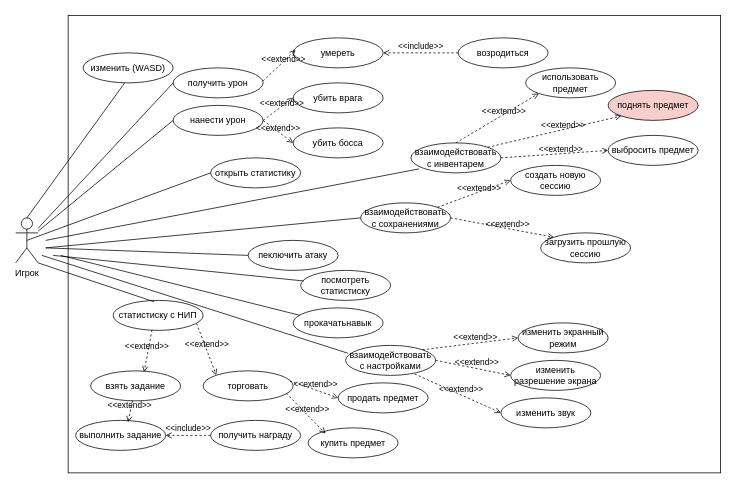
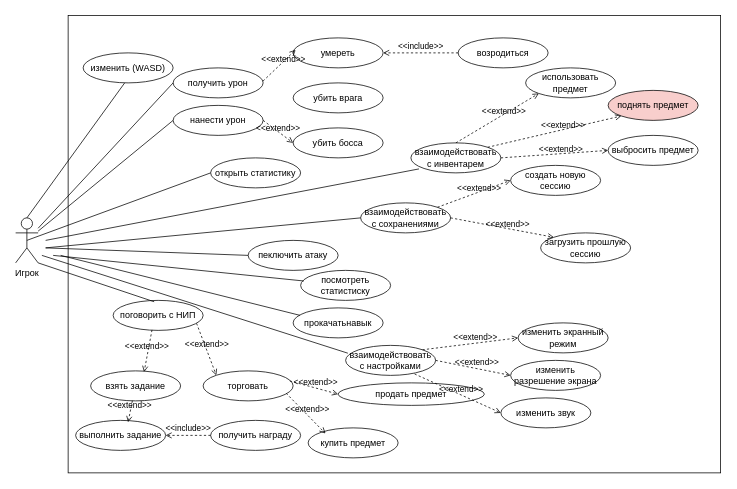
(282, 106) -> none
(158, 315) -> (158, 315)
(383, 398) -> (411, 394)
